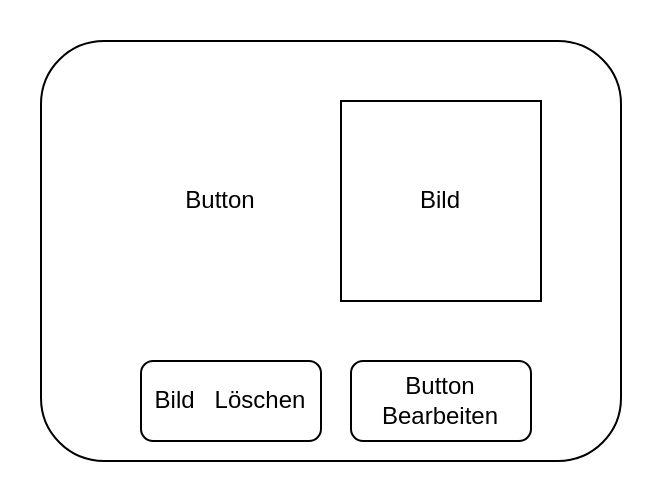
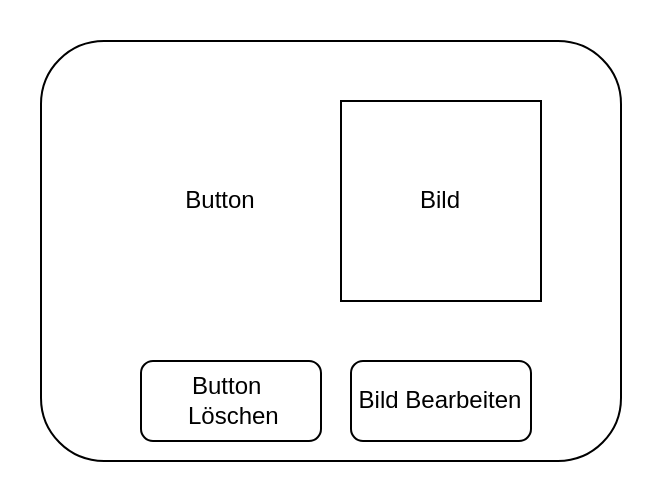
(231, 401) -> (231, 401)
(441, 401) -> (441, 401)
